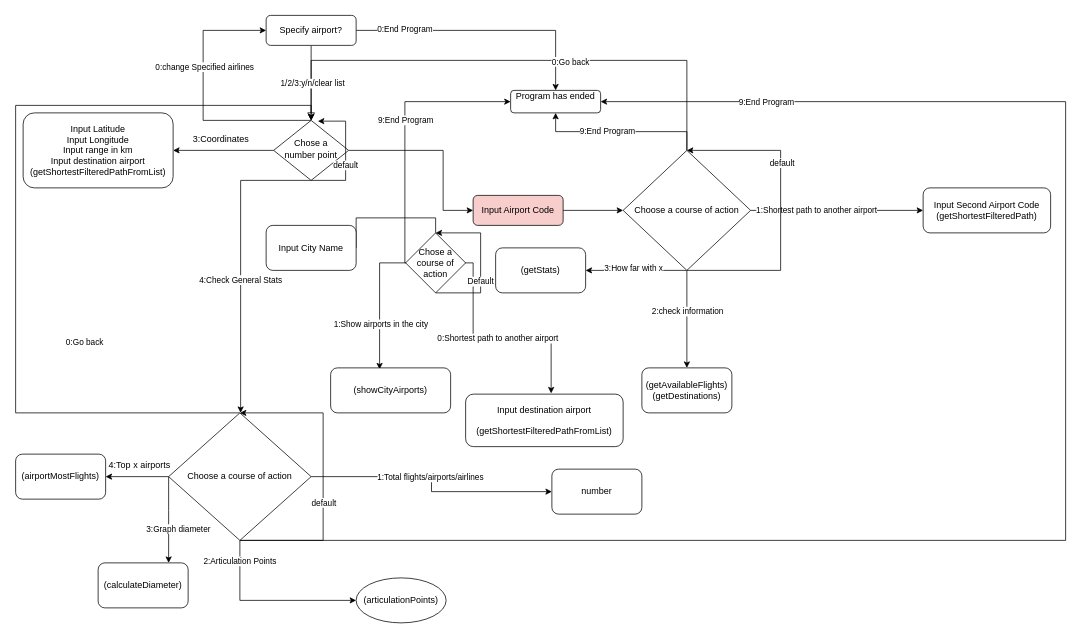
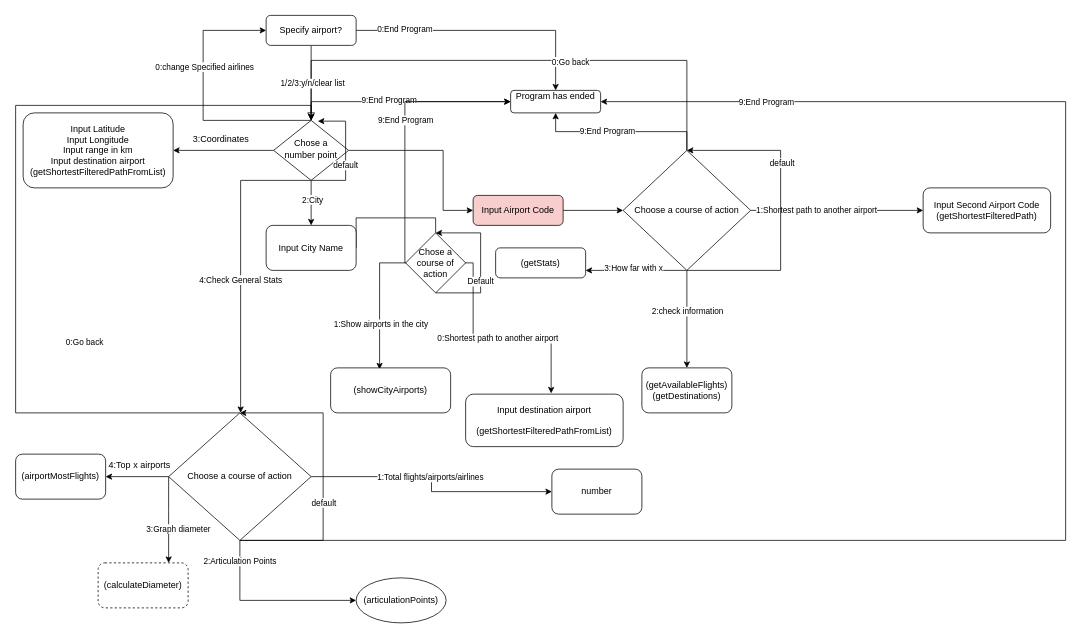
none -> (357, 102)
none -> (311, 199)
(540, 270) -> (540, 263)
(143, 585) -> (143, 585)
